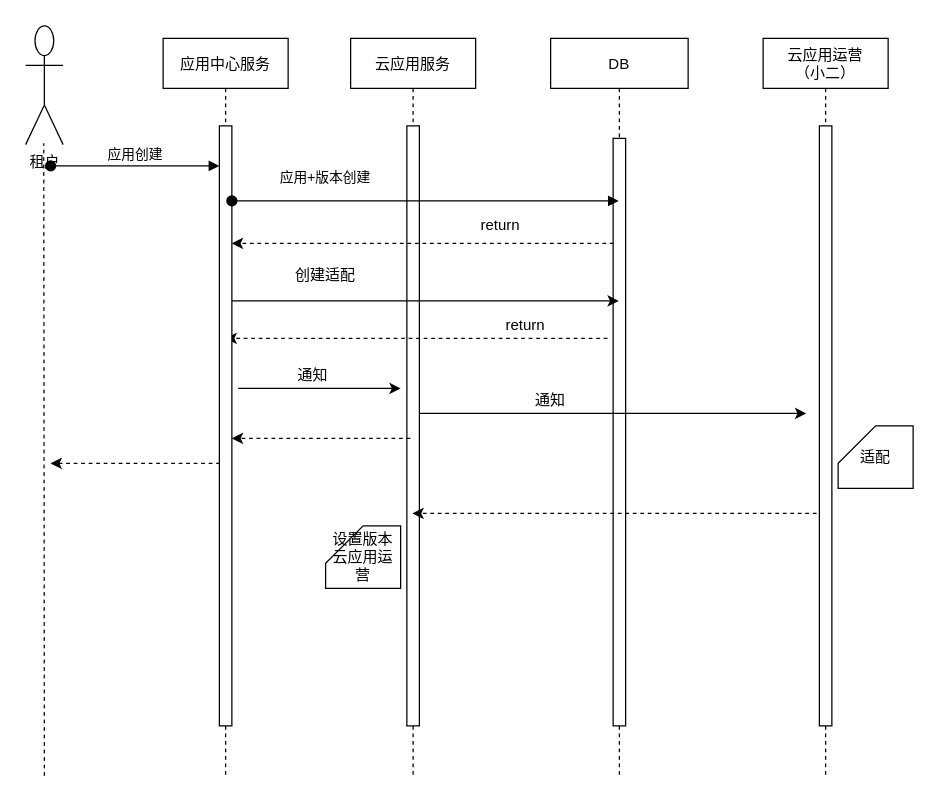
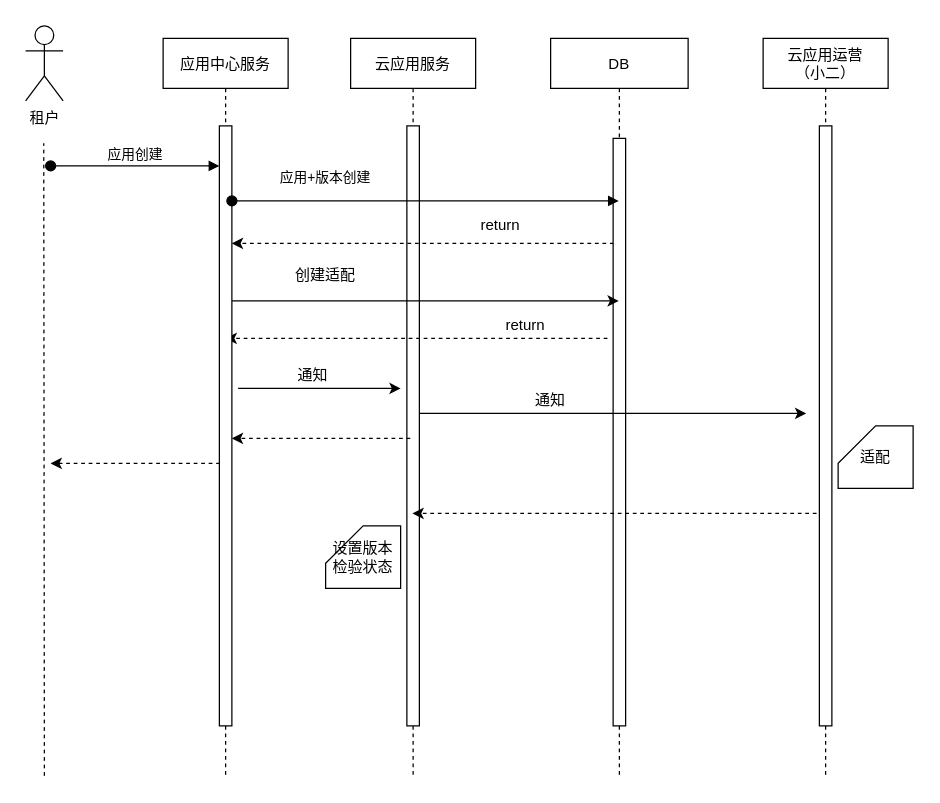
(44, 85) -> (44, 63)
(363, 557) -> (363, 557)
